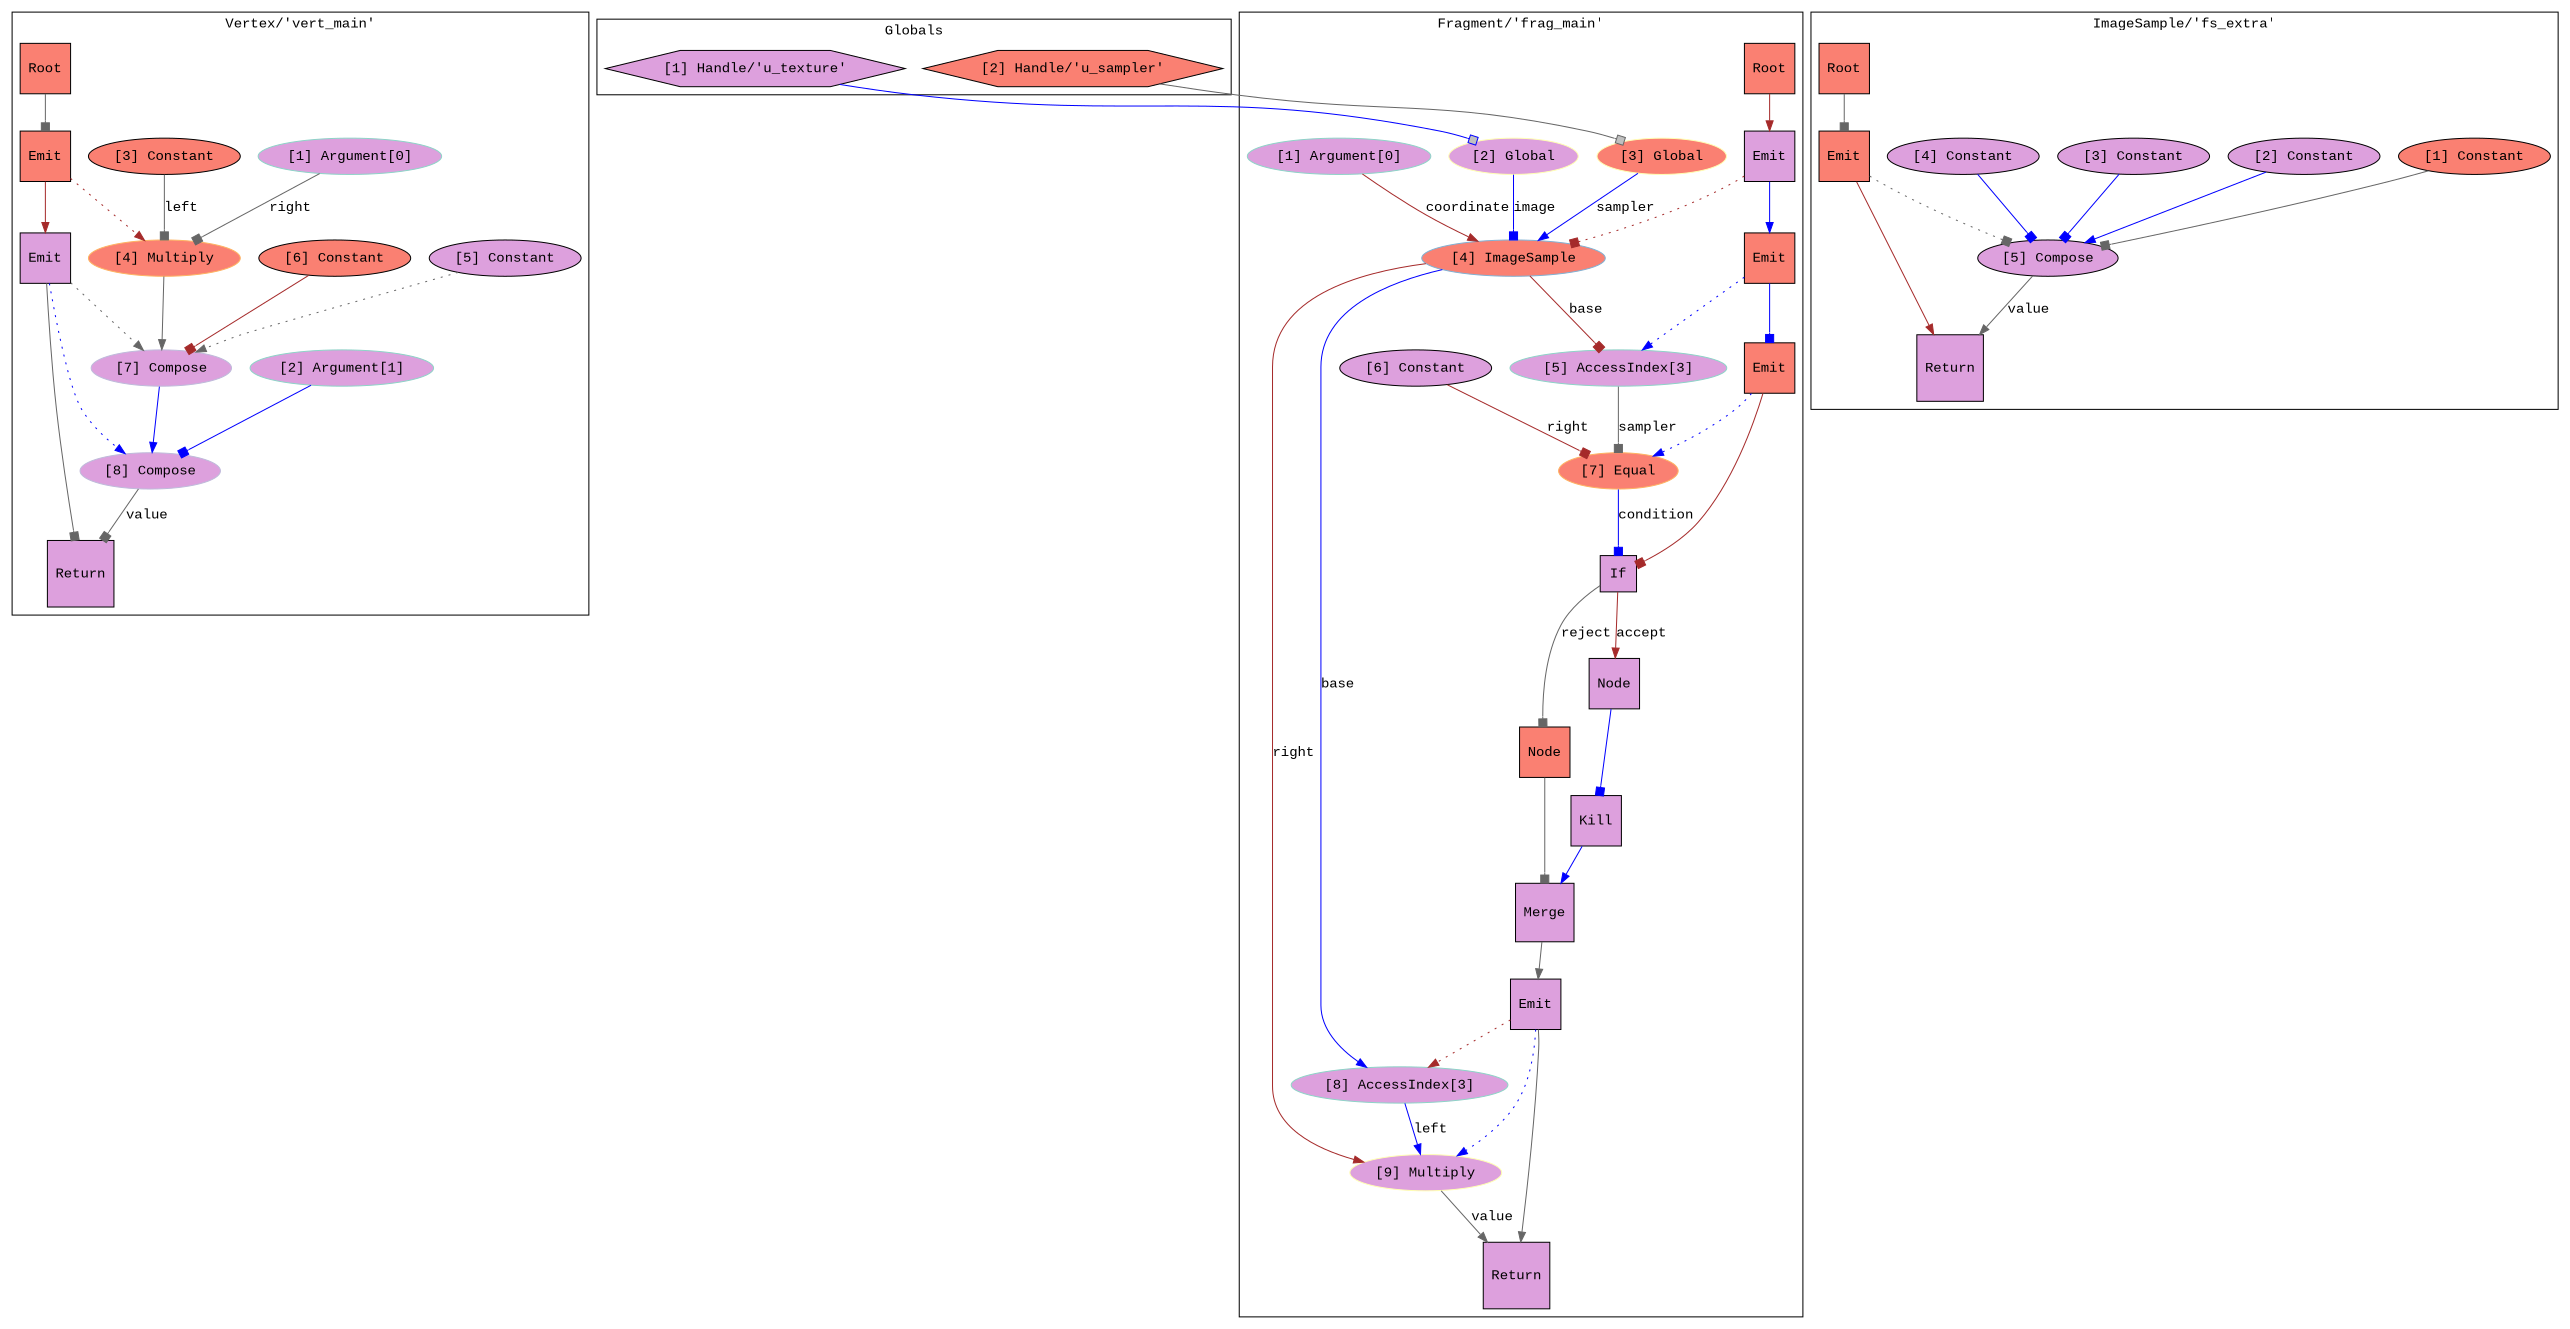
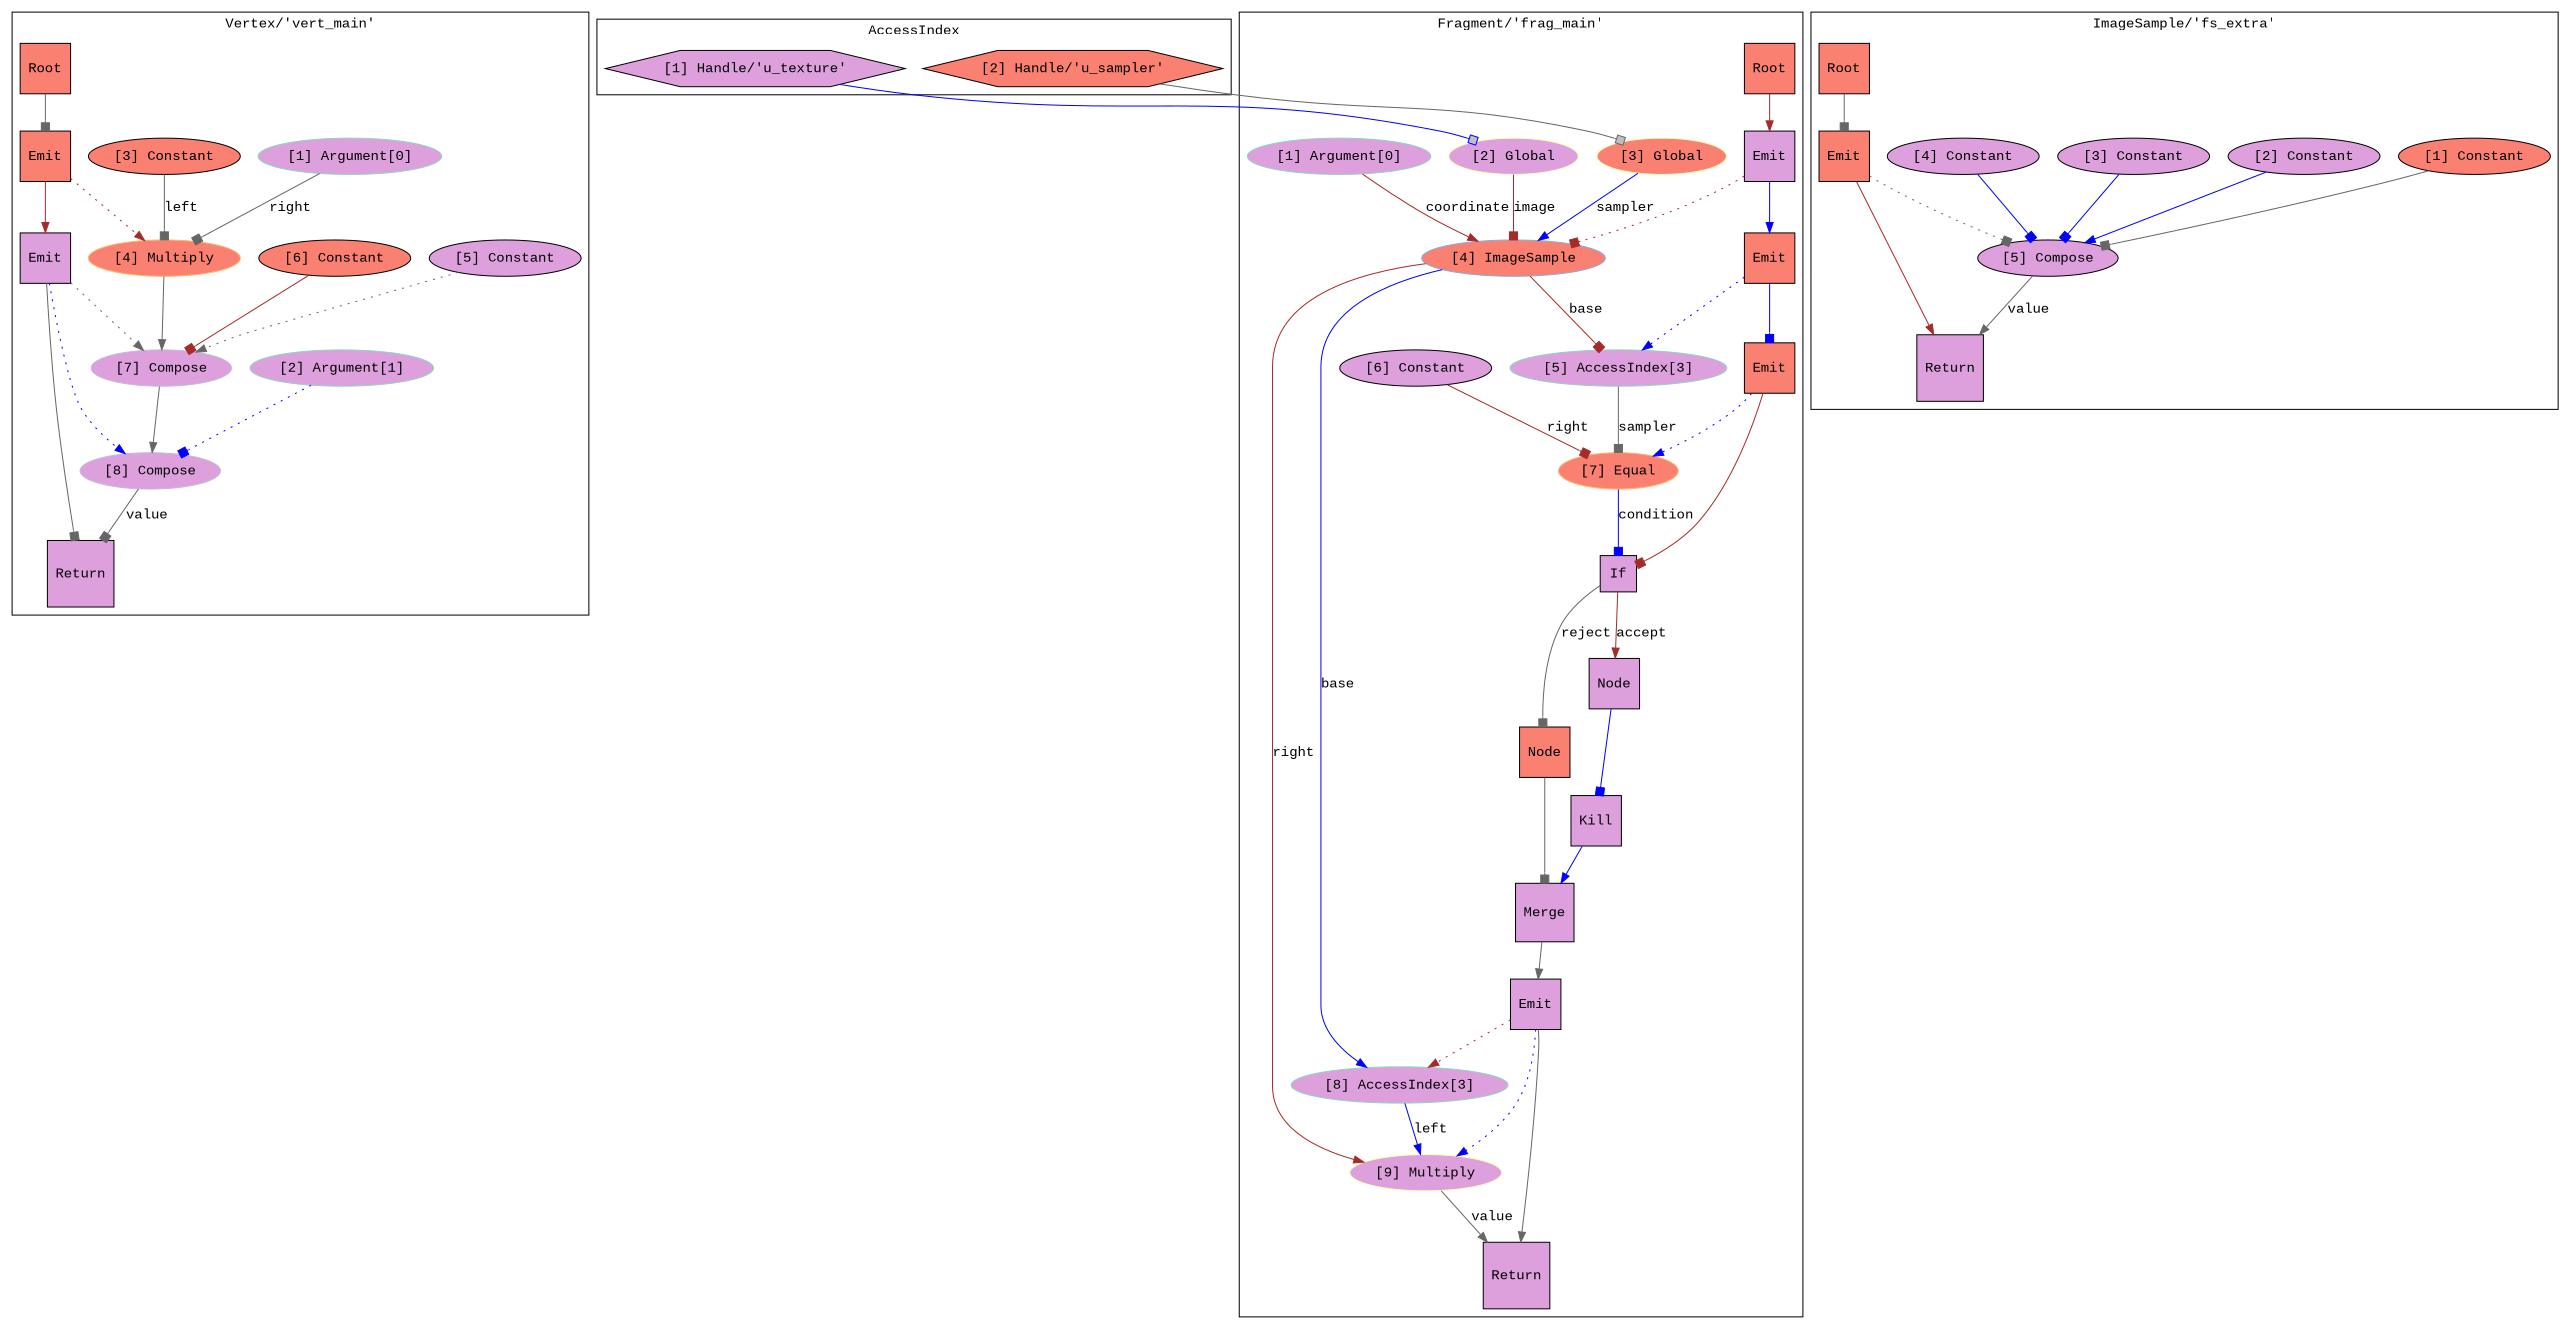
(914, 31) -> (914, 31)
(1514, 202) -> (1514, 202)
(156, 414) -> (156, 414)
(250, 417) -> (250, 417)
